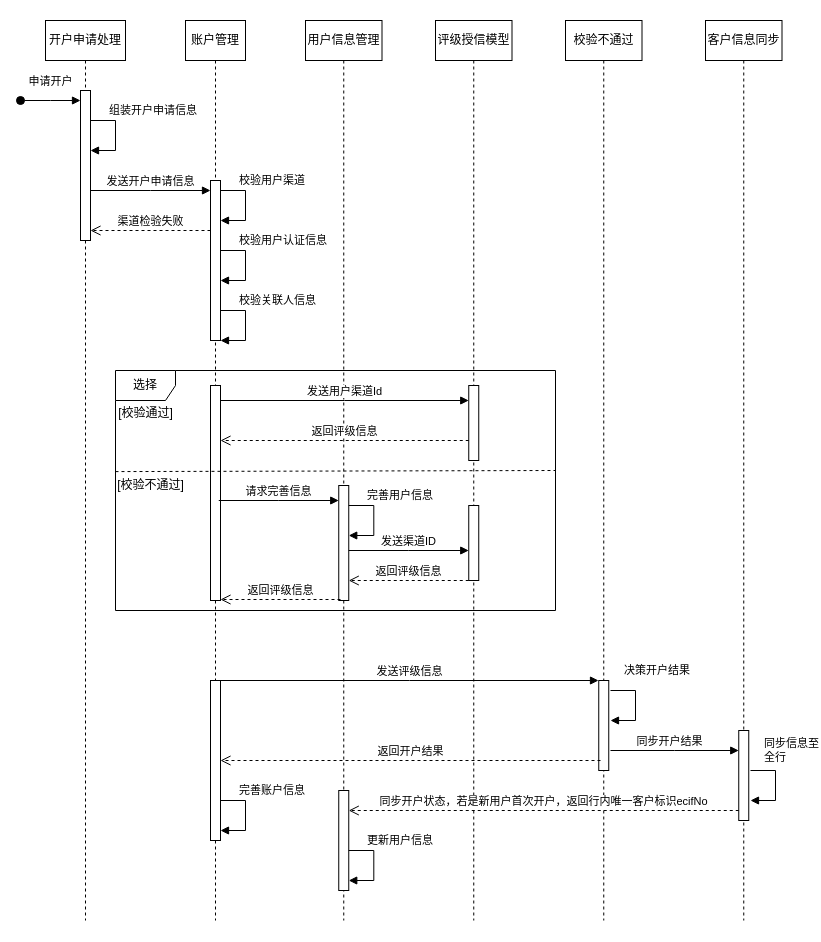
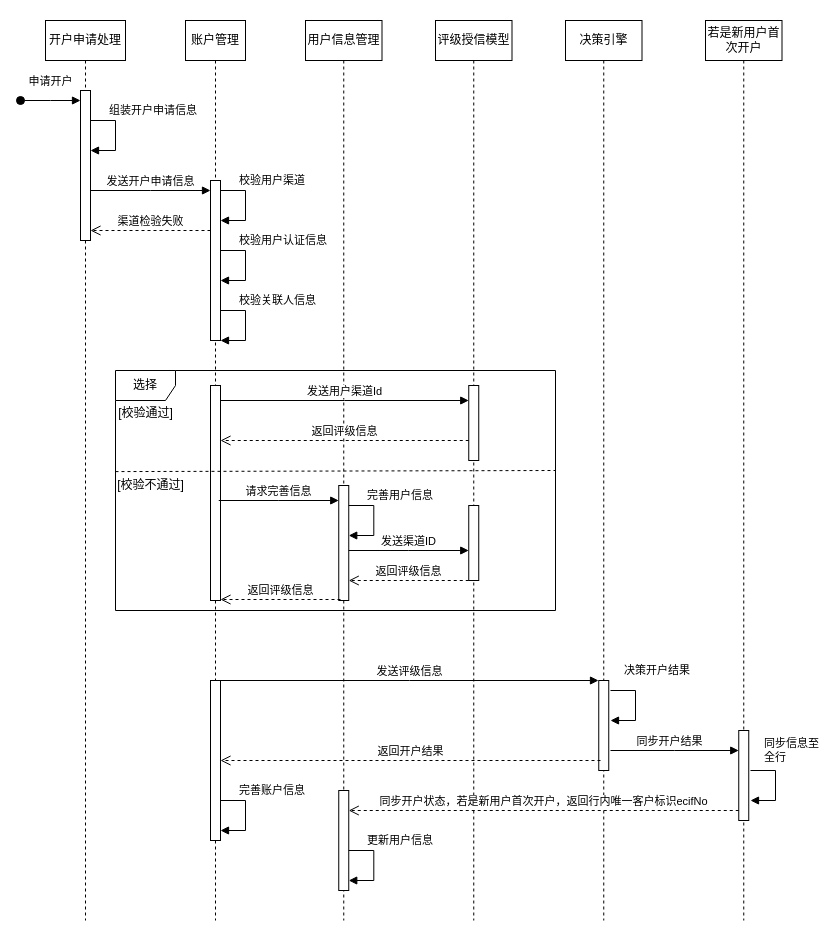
(604, 41) -> (604, 41)
(744, 41) -> (744, 41)
